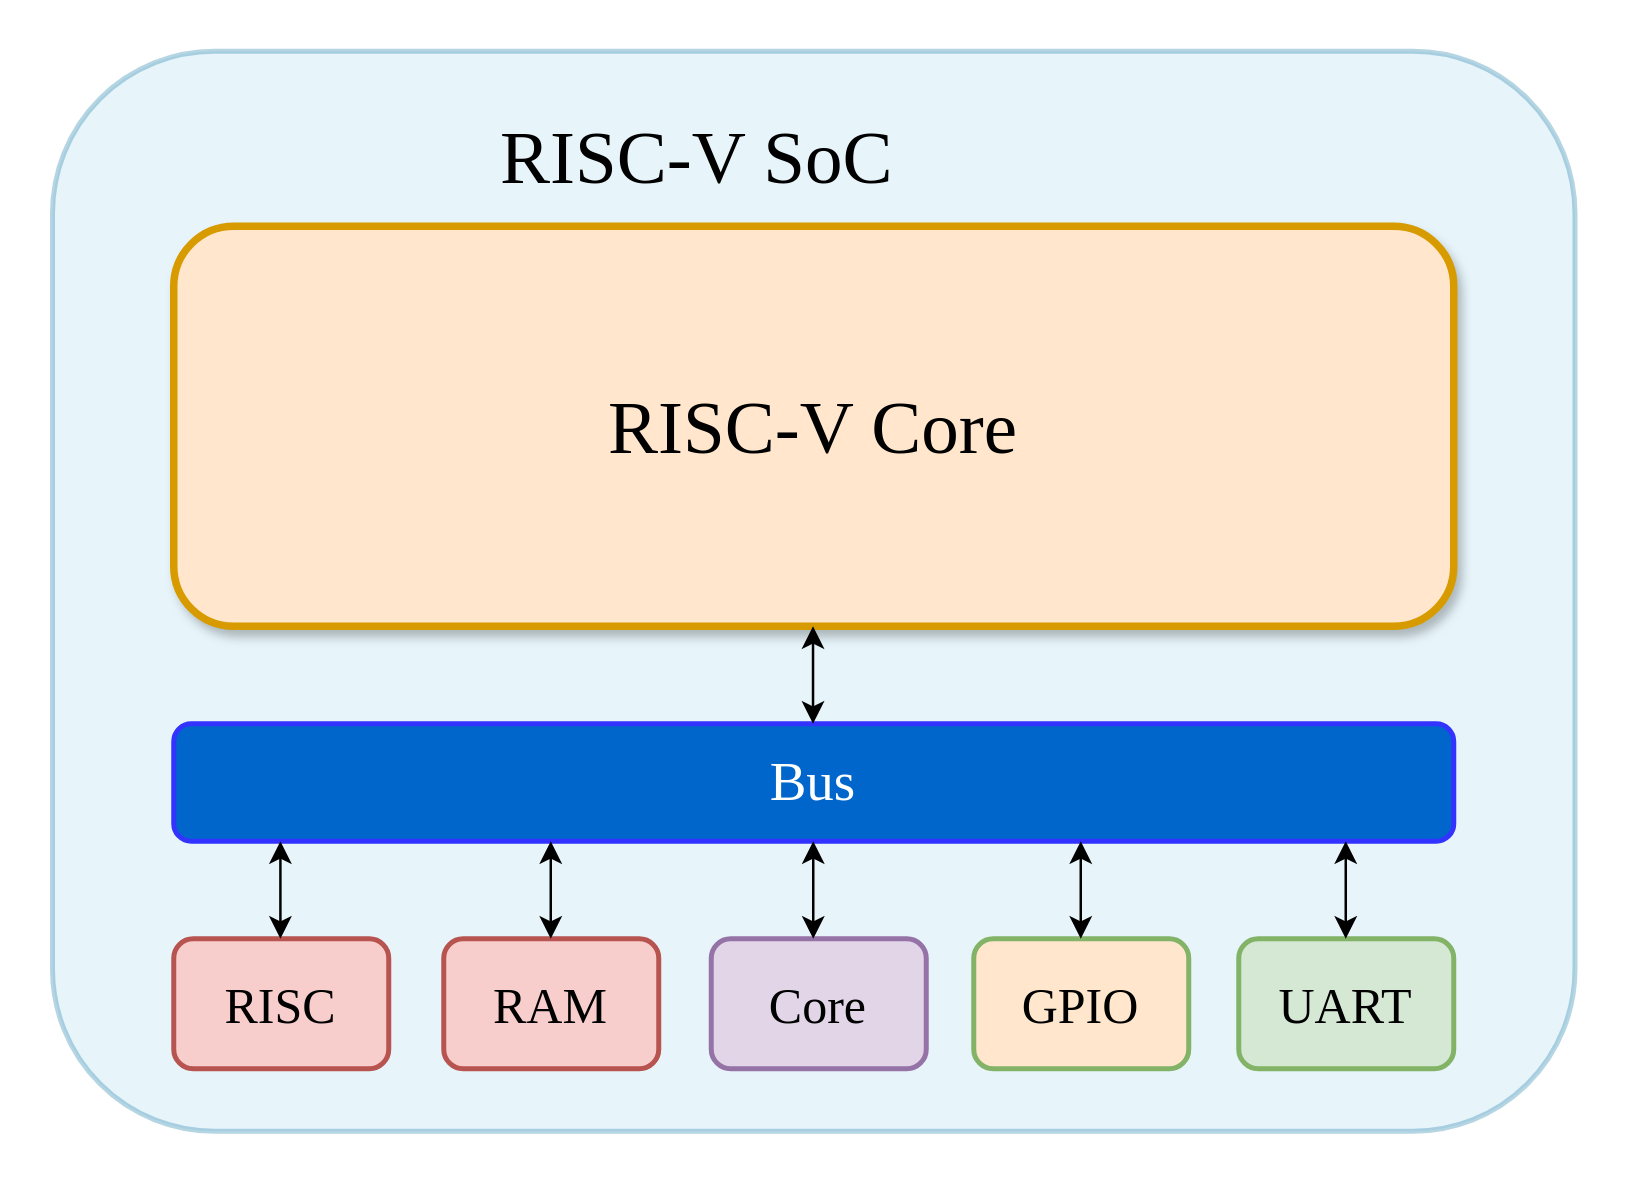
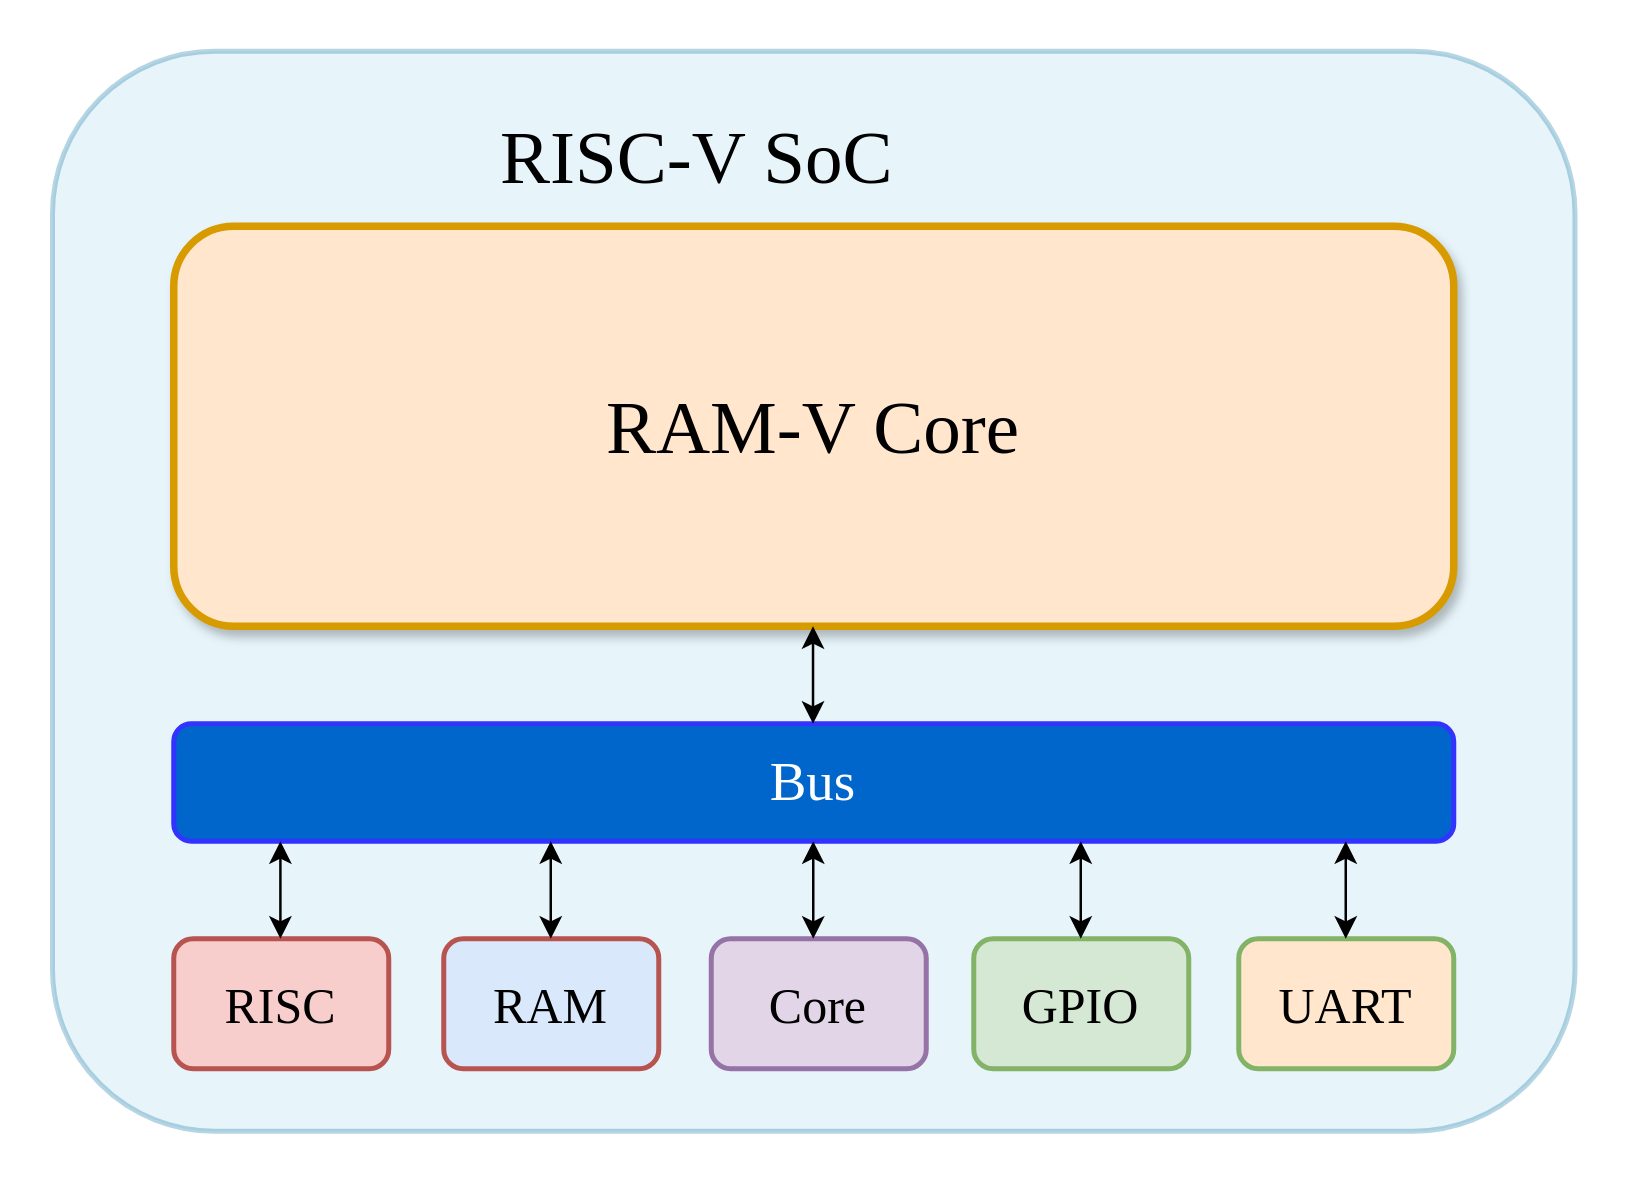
(814, 426) -> (814, 426)
(551, 1004) -> (551, 1004)
(1081, 1004) -> (1081, 1004)
(1346, 1004) -> (1346, 1004)
